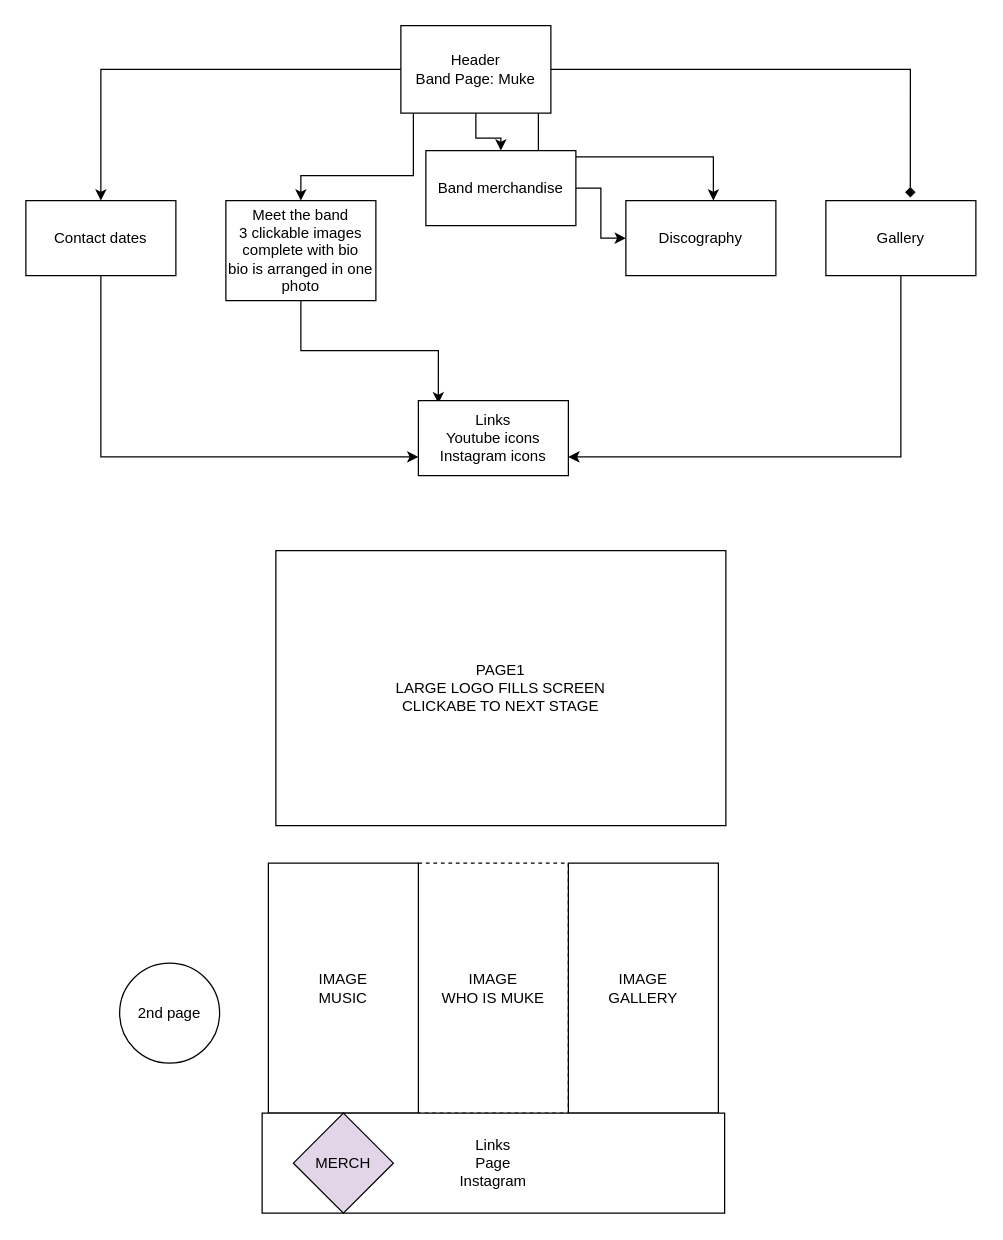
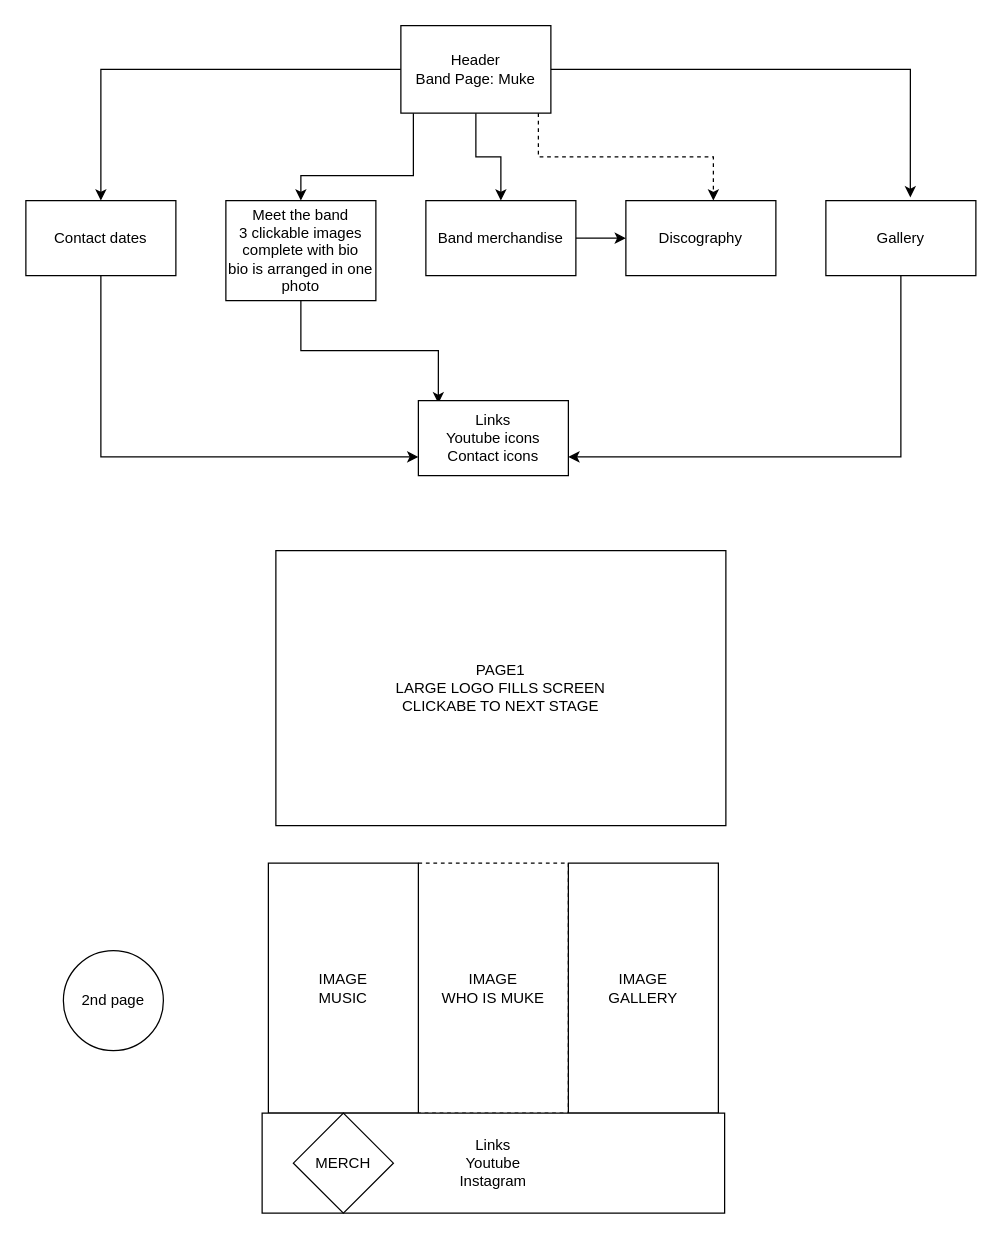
(622, 157) -> (622, 157)
(910, 187) -> (910, 187)
(501, 188) -> (501, 238)
(493, 438) -> (493, 438)
(169, 1013) -> (113, 1001)
(343, 1163) -> (343, 1163)
(493, 1163) -> (493, 1163)
